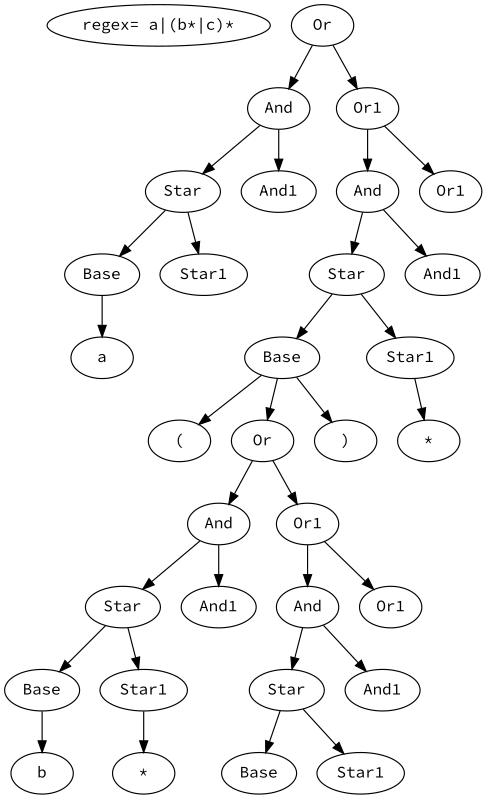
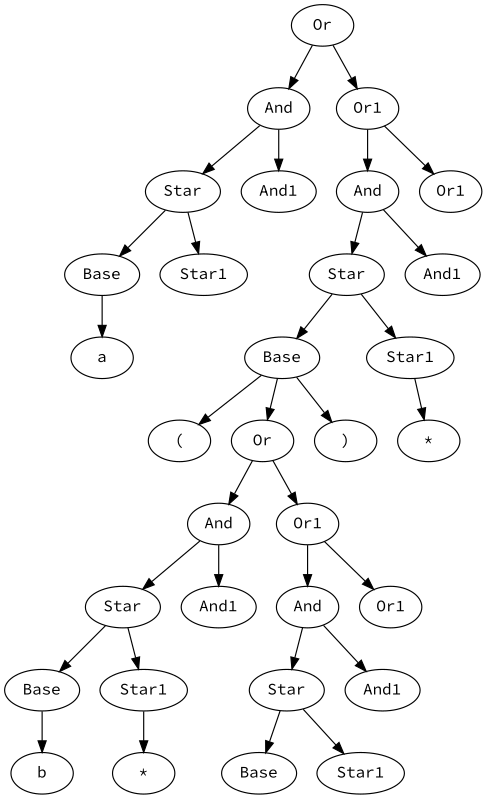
(159, 25) -> none
